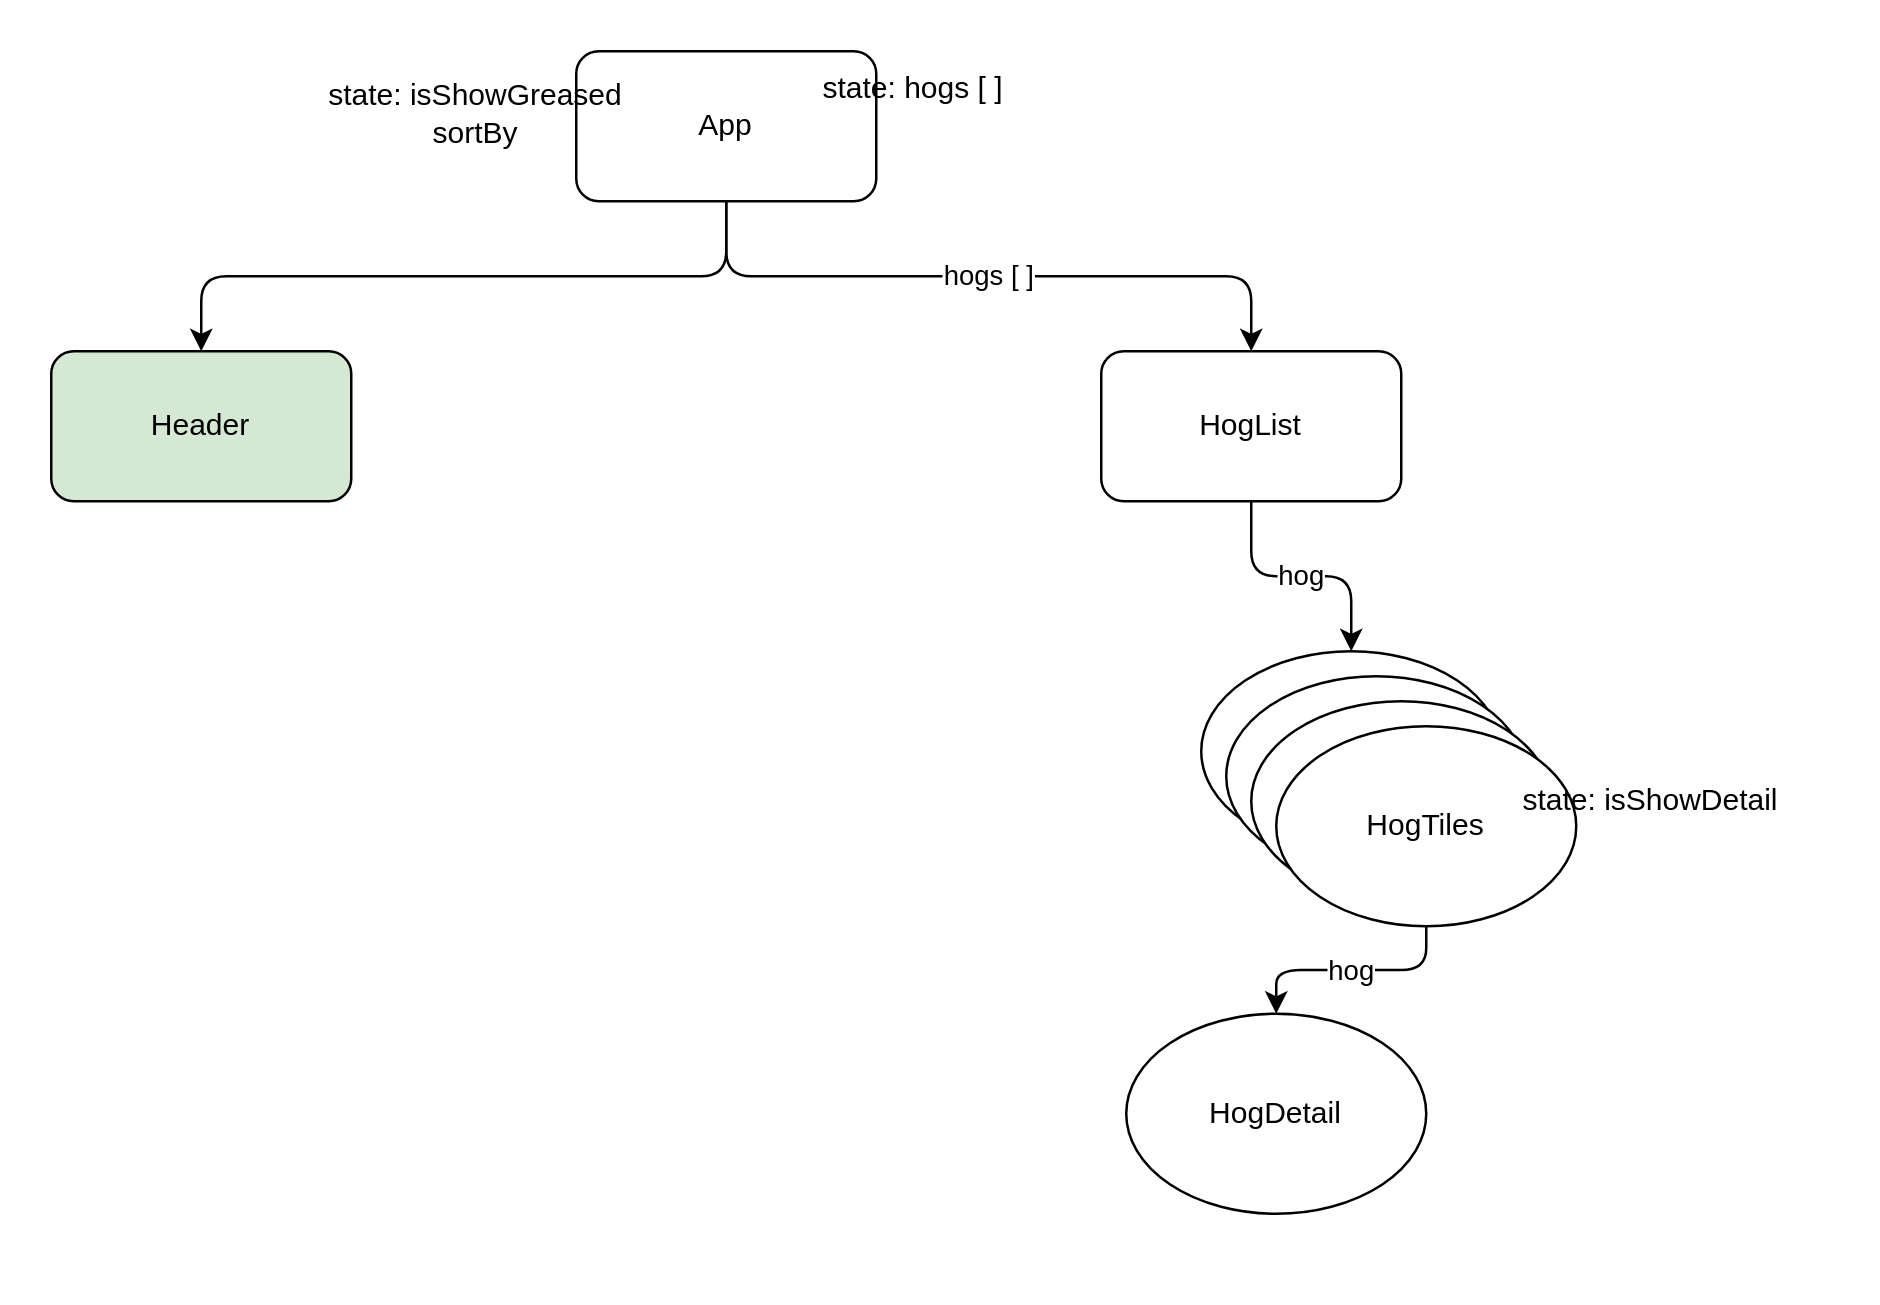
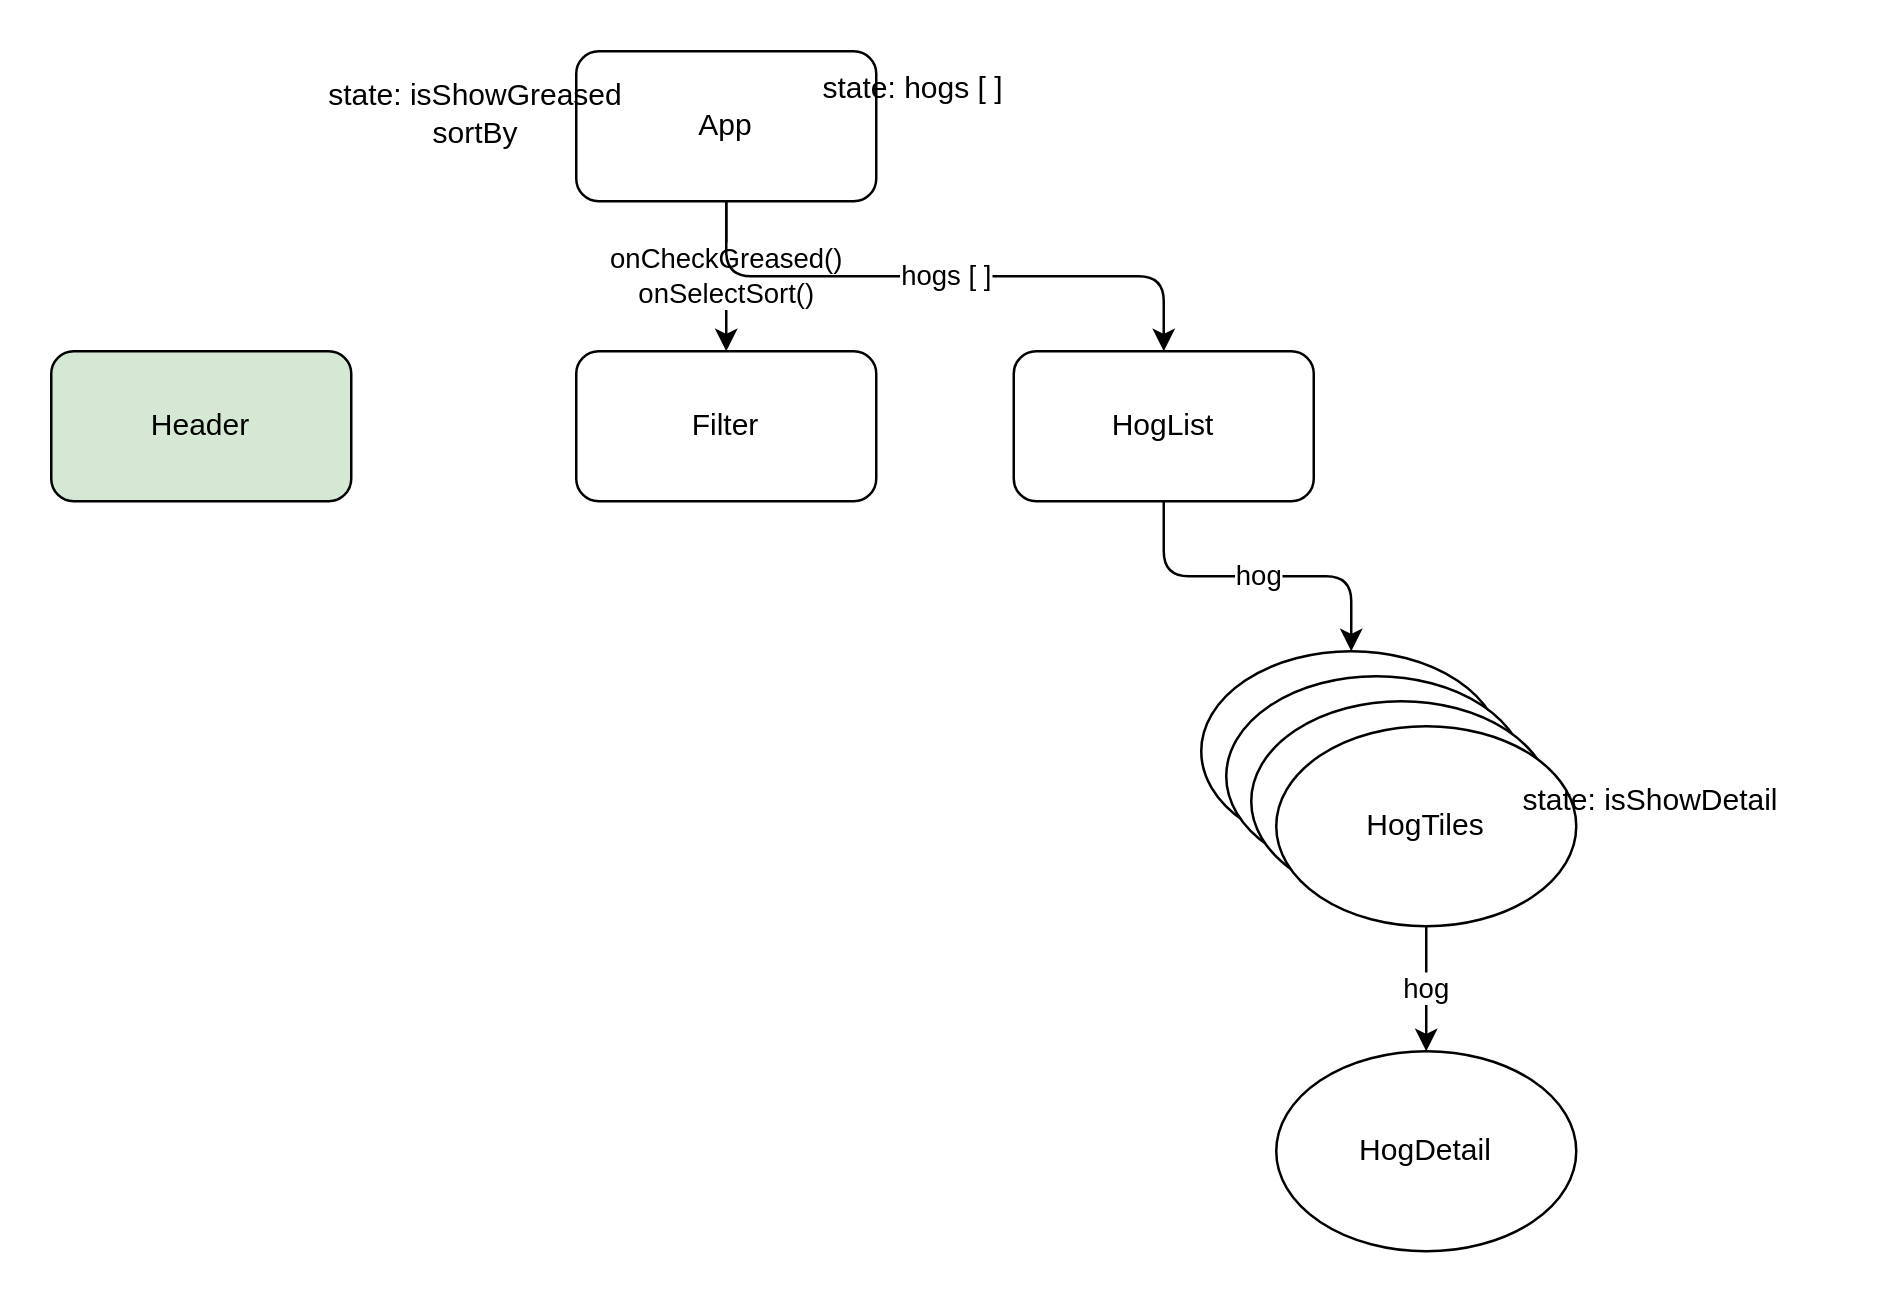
(440, 276) -> none
none -> (726, 311)
none -> (726, 426)
(1251, 426) -> (1164, 426)
(1276, 1114) -> (1426, 1151)
